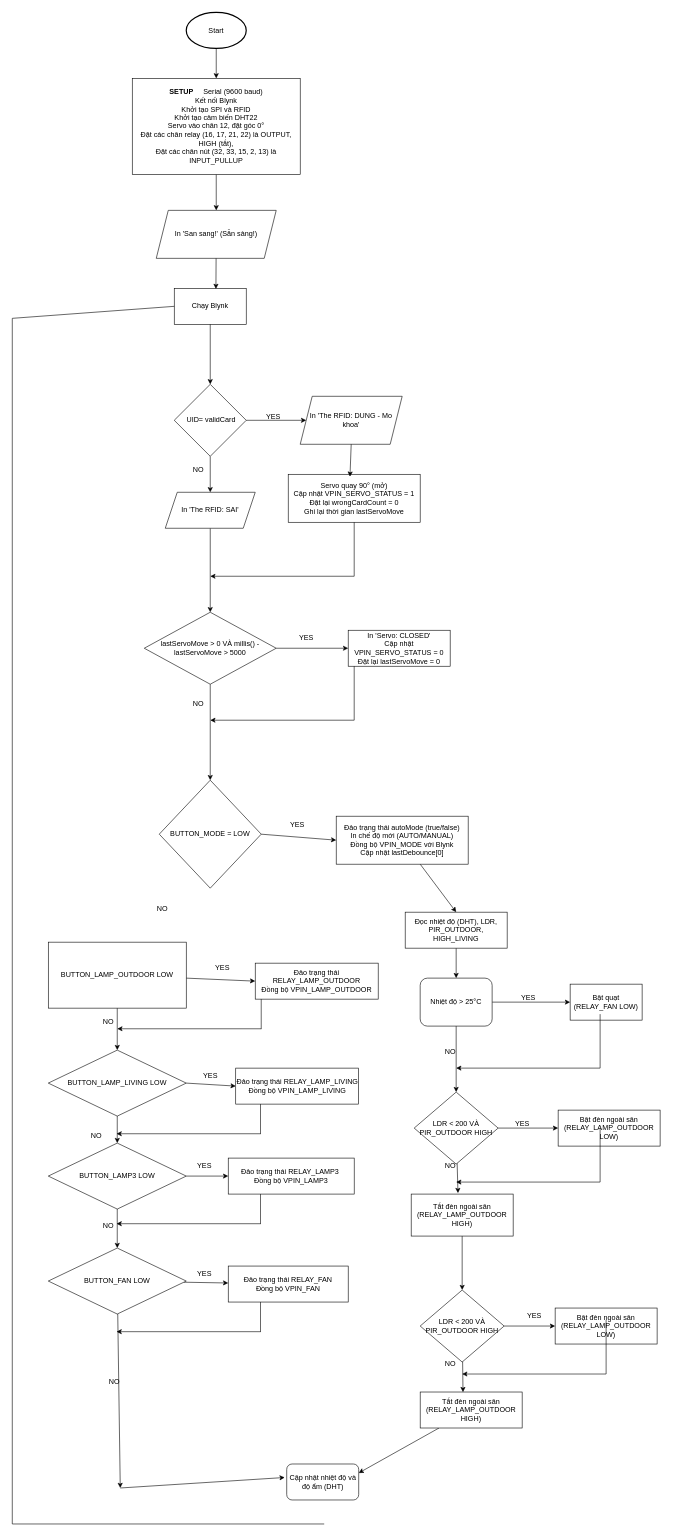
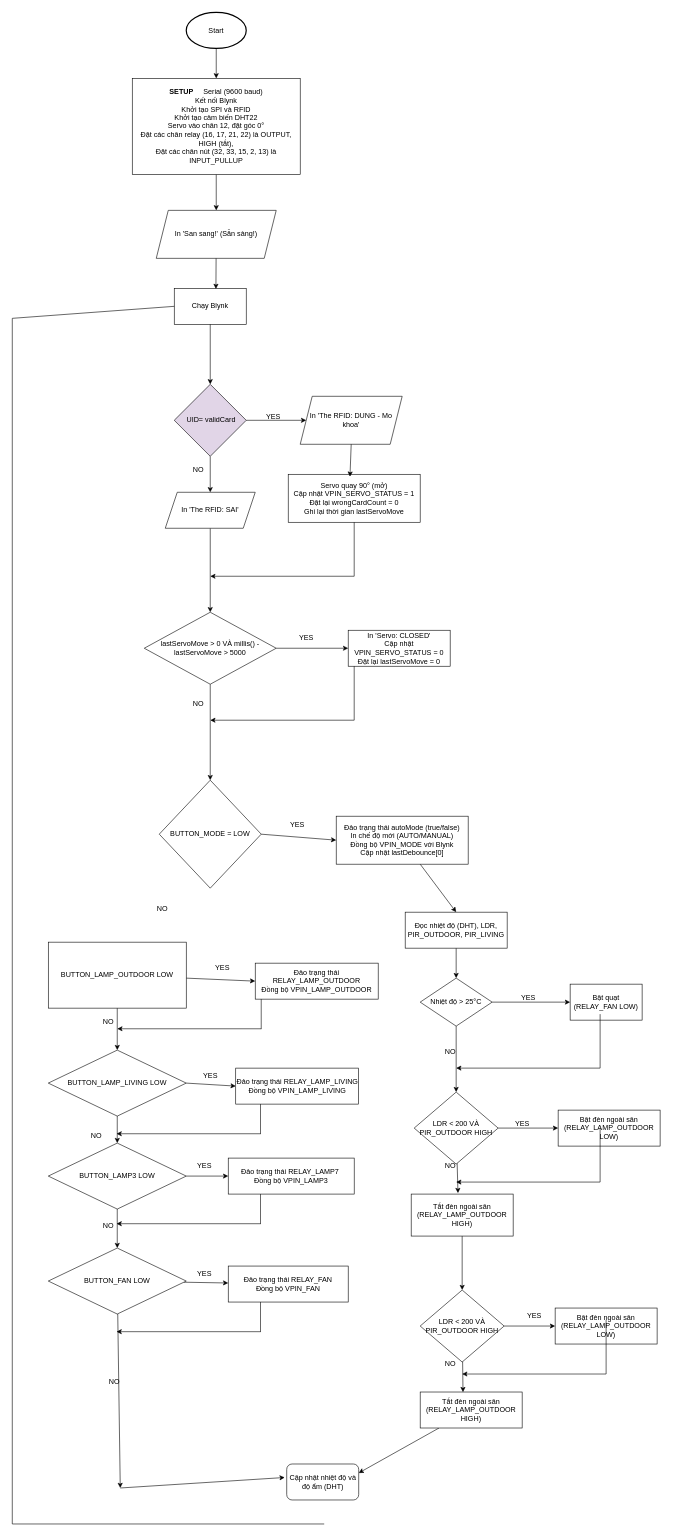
(210, 420) -> (210, 420)
(456, 930) -> (456, 930)
(456, 1002) -> (456, 1002)
(291, 1176) -> (291, 1176)
